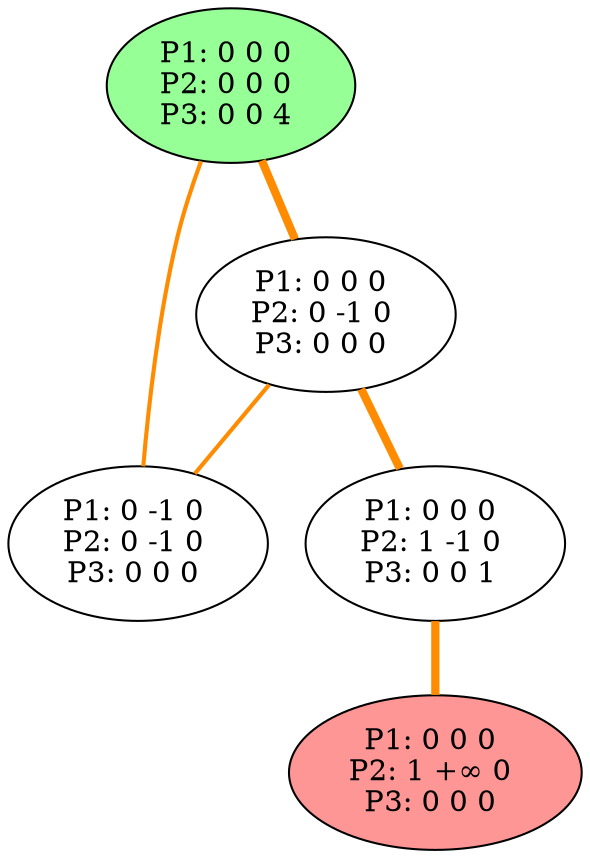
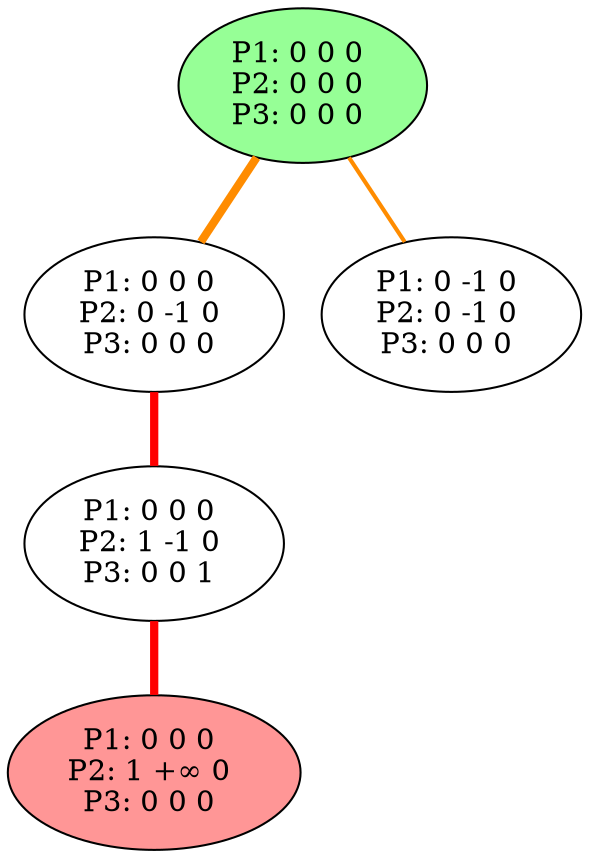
(231, 86) -> (303, 86)
(232, 429) -> none
(380, 429) -> (154, 429)
(435, 658) -> (154, 658)
